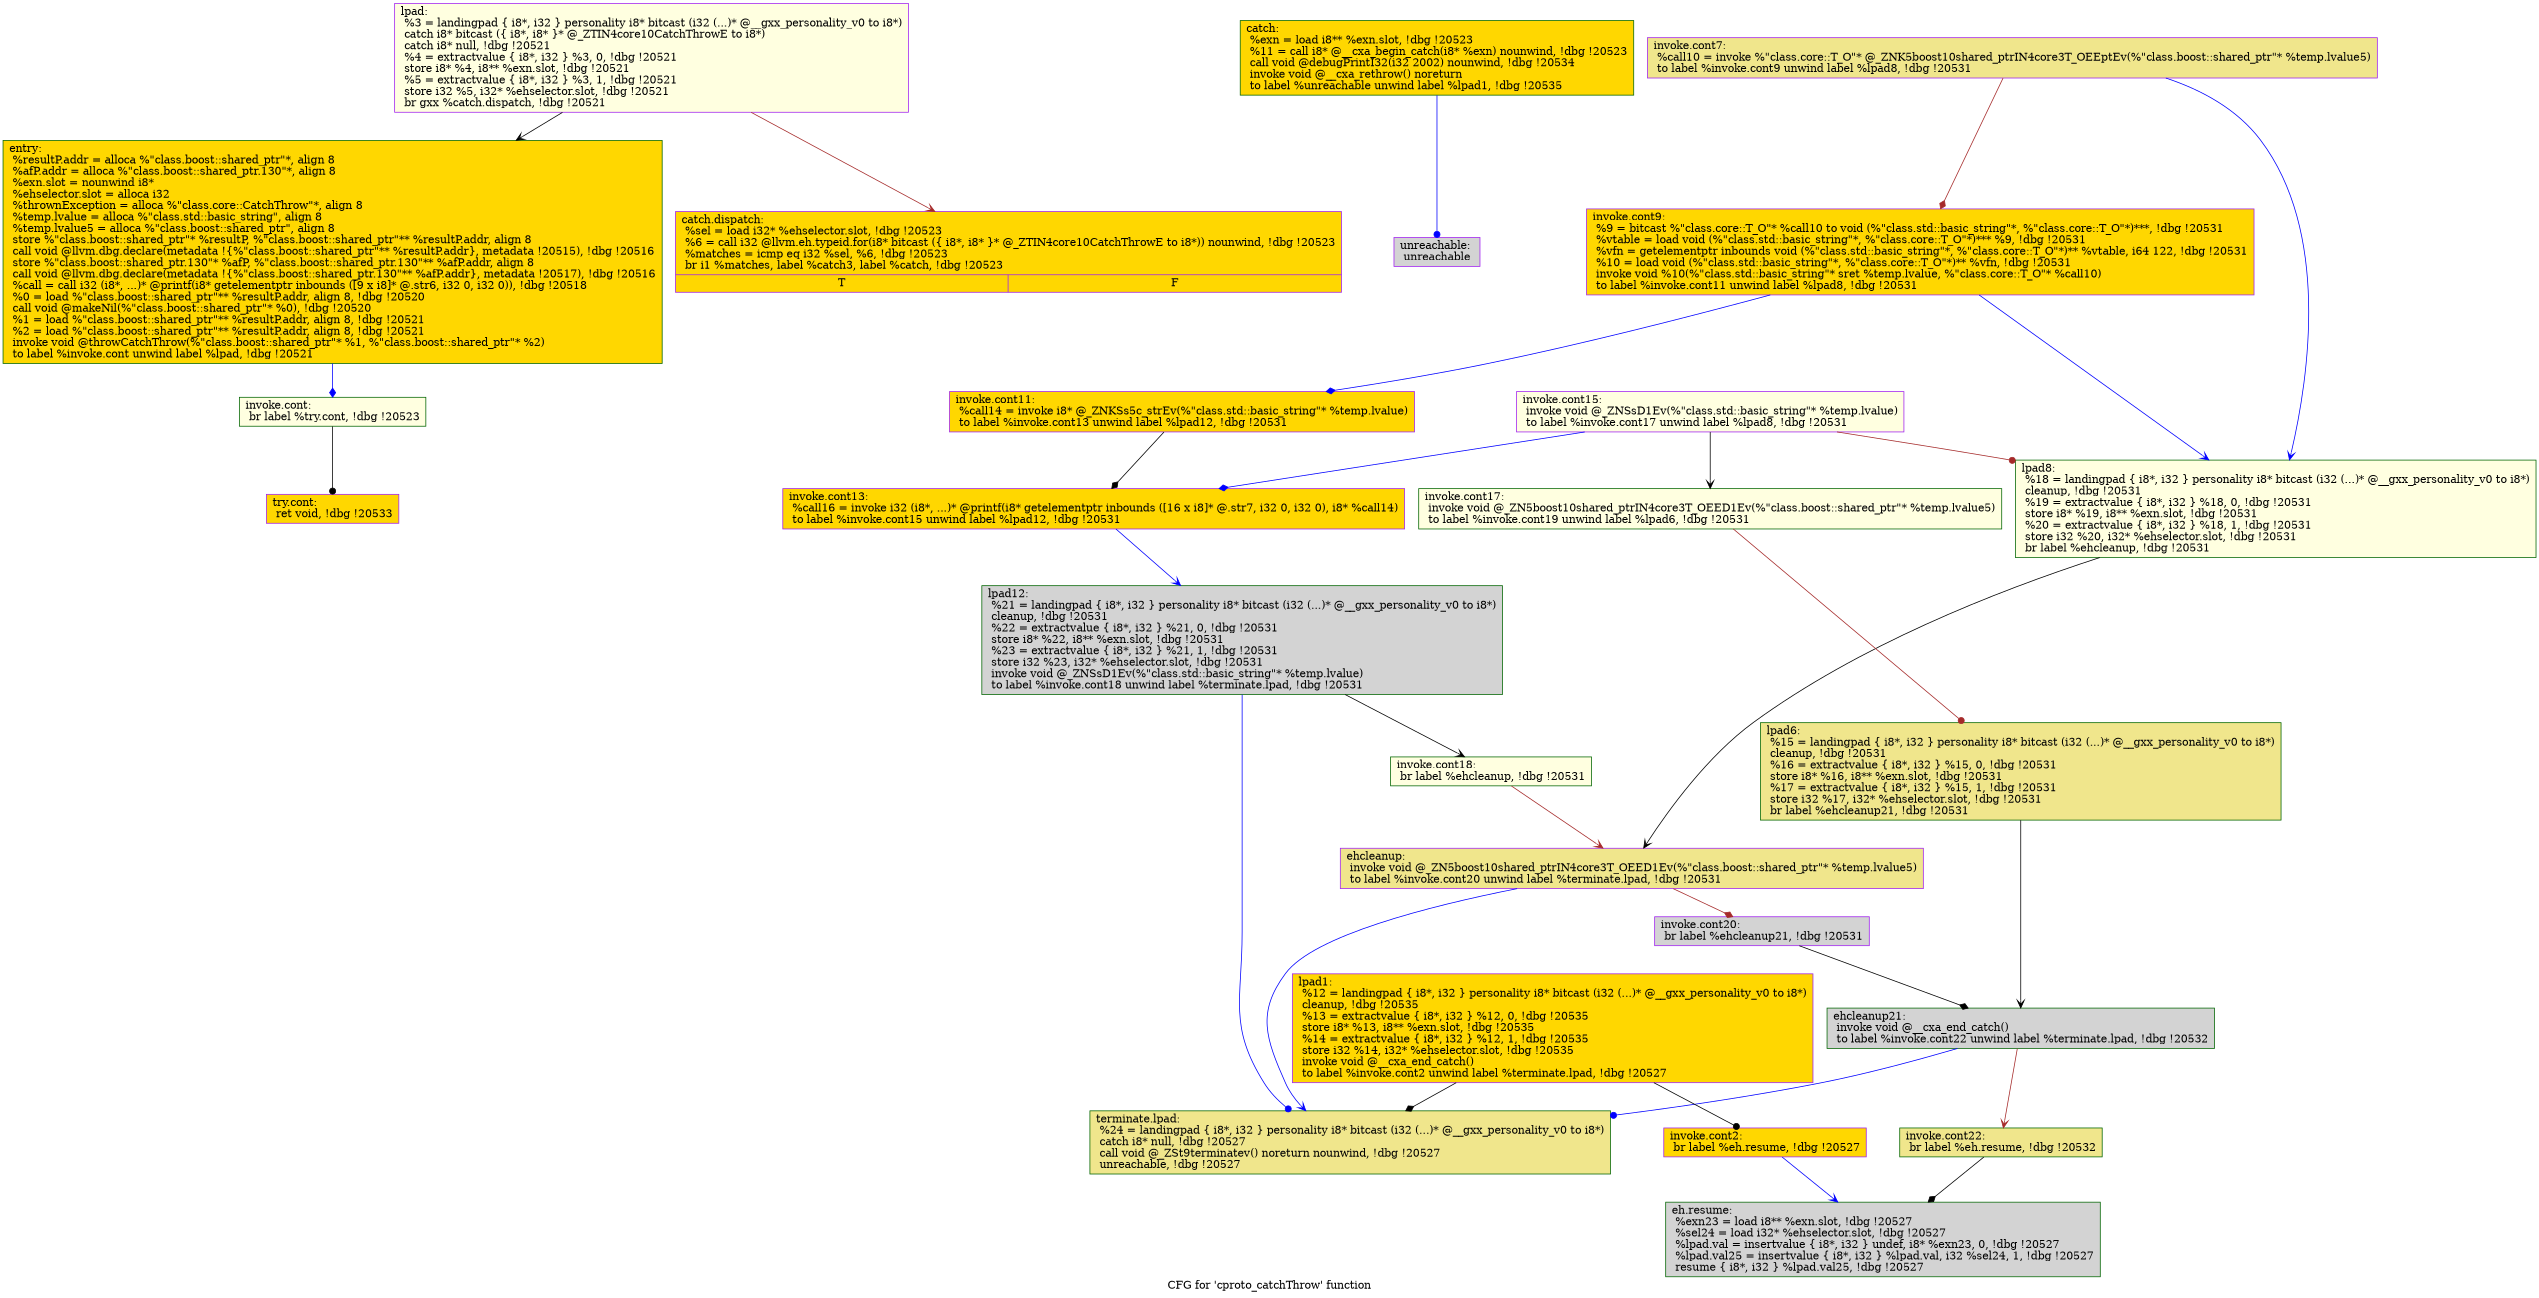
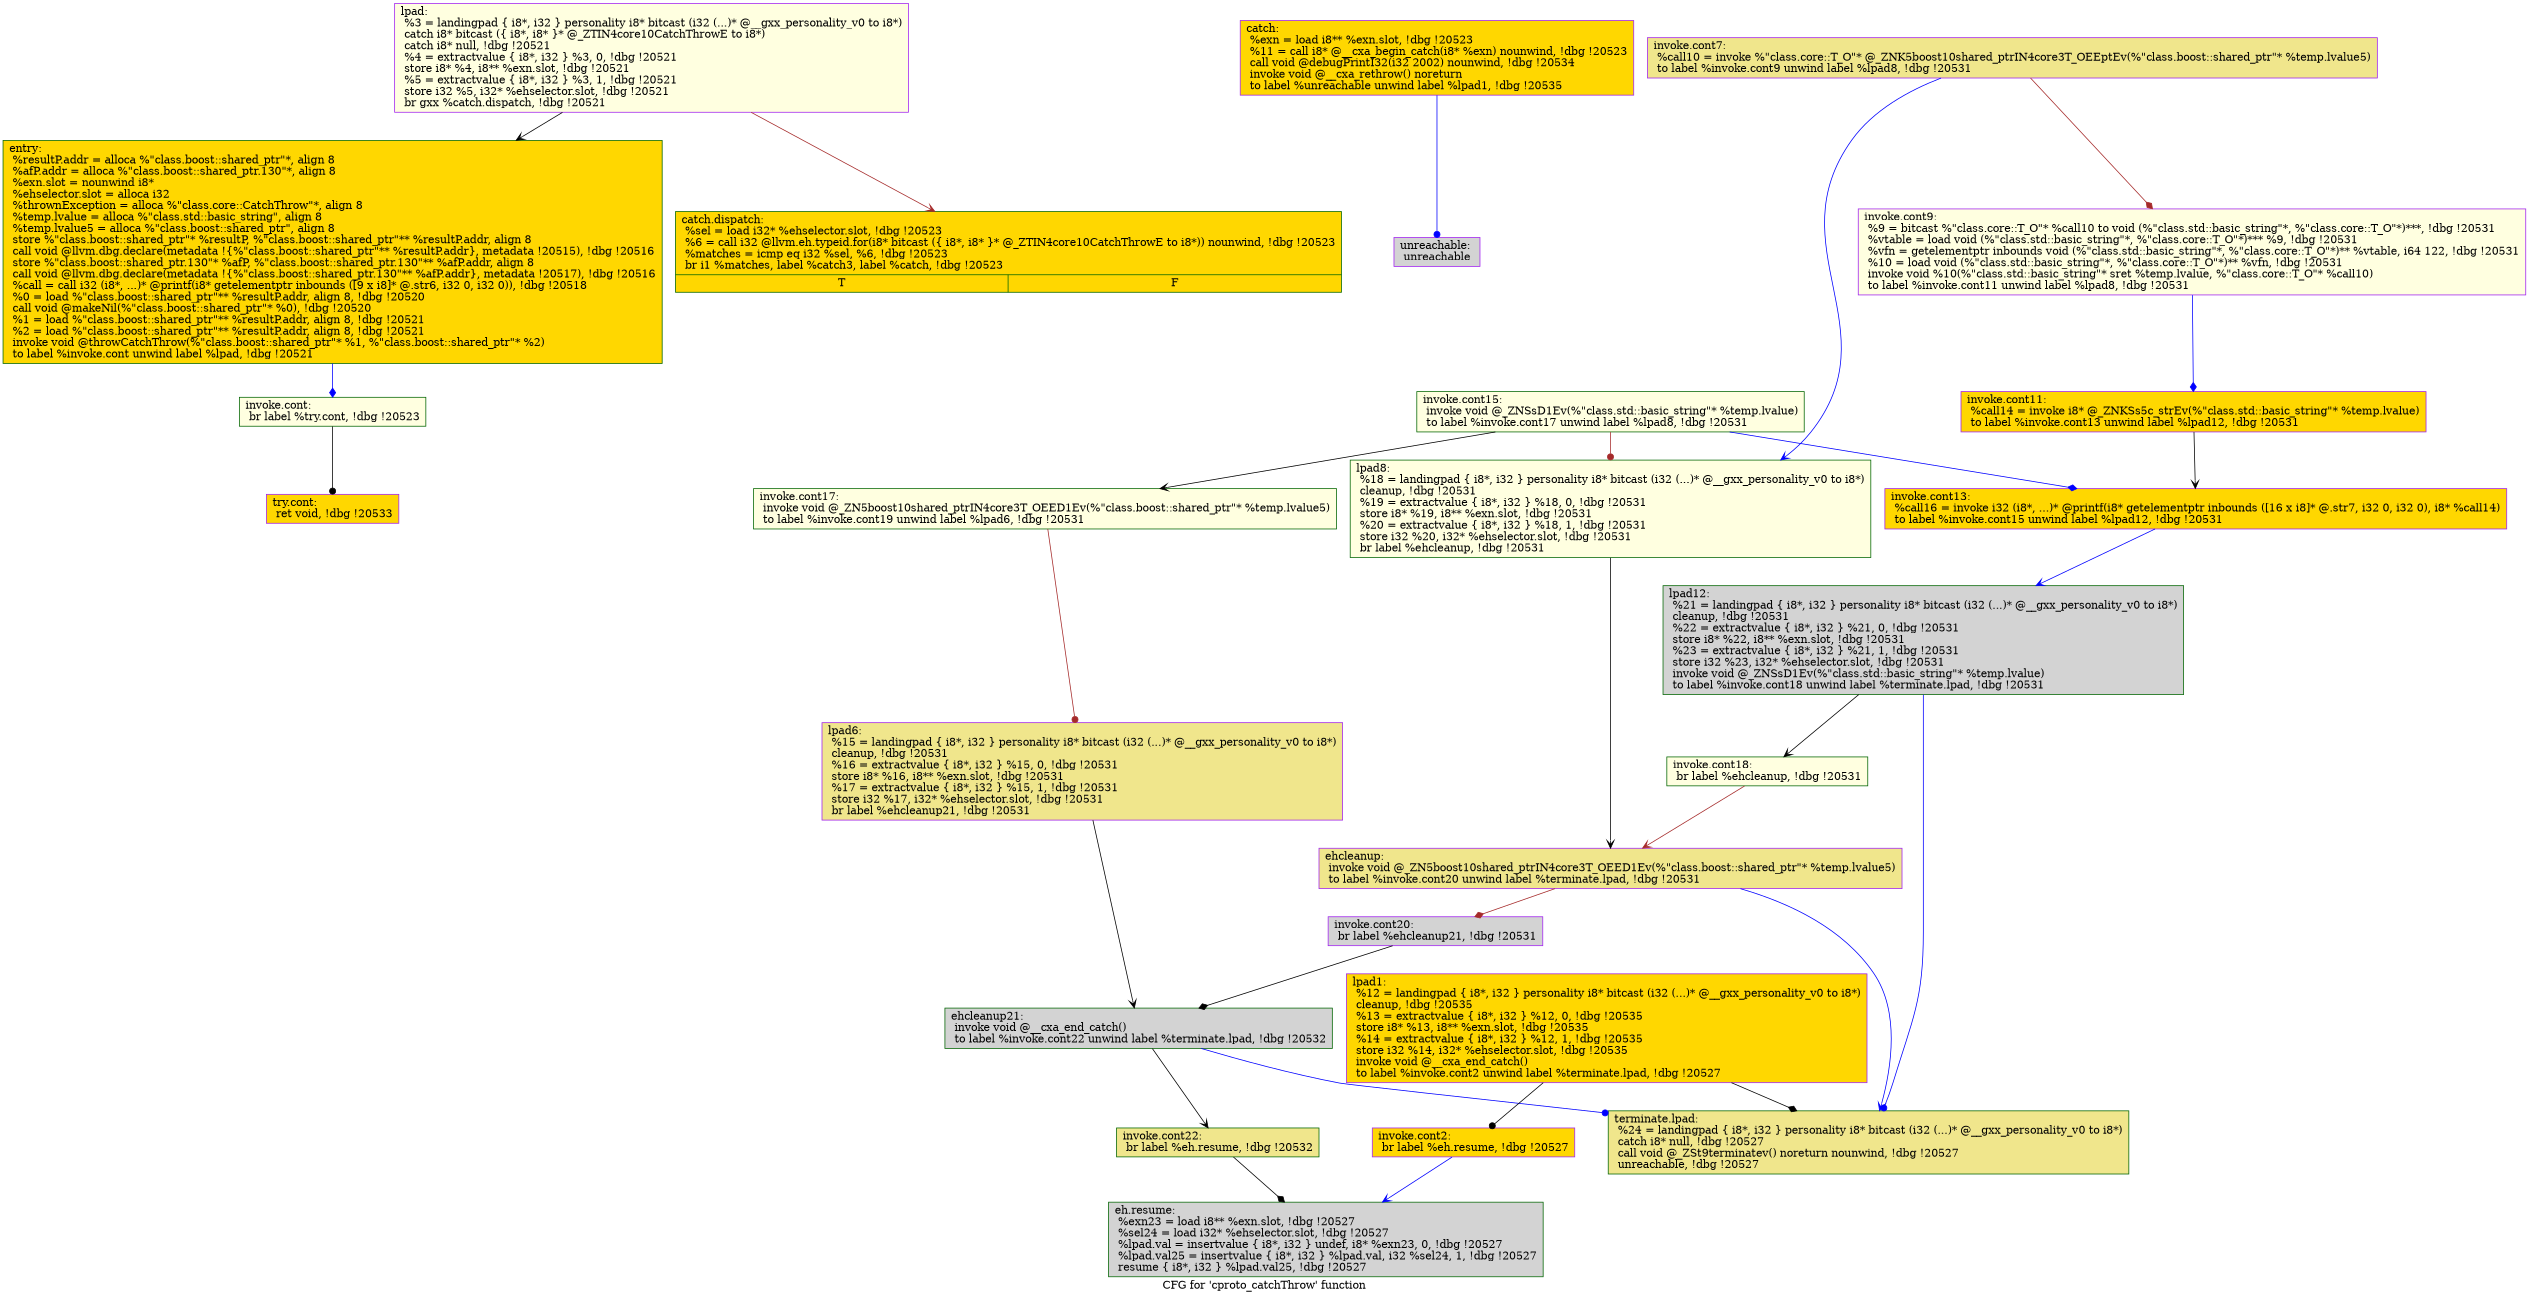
(1437, 58) -> (1437, 58)
(1008, 252) -> (1008, 252)
(1920, 252) -> (2192, 252)
(2091, 375) -> none
(1710, 412) -> (1611, 412)
(1141, 457) -> (2195, 456)
(2021, 771) -> (1082, 771)
(2011, 1084) -> (1178, 1085)
